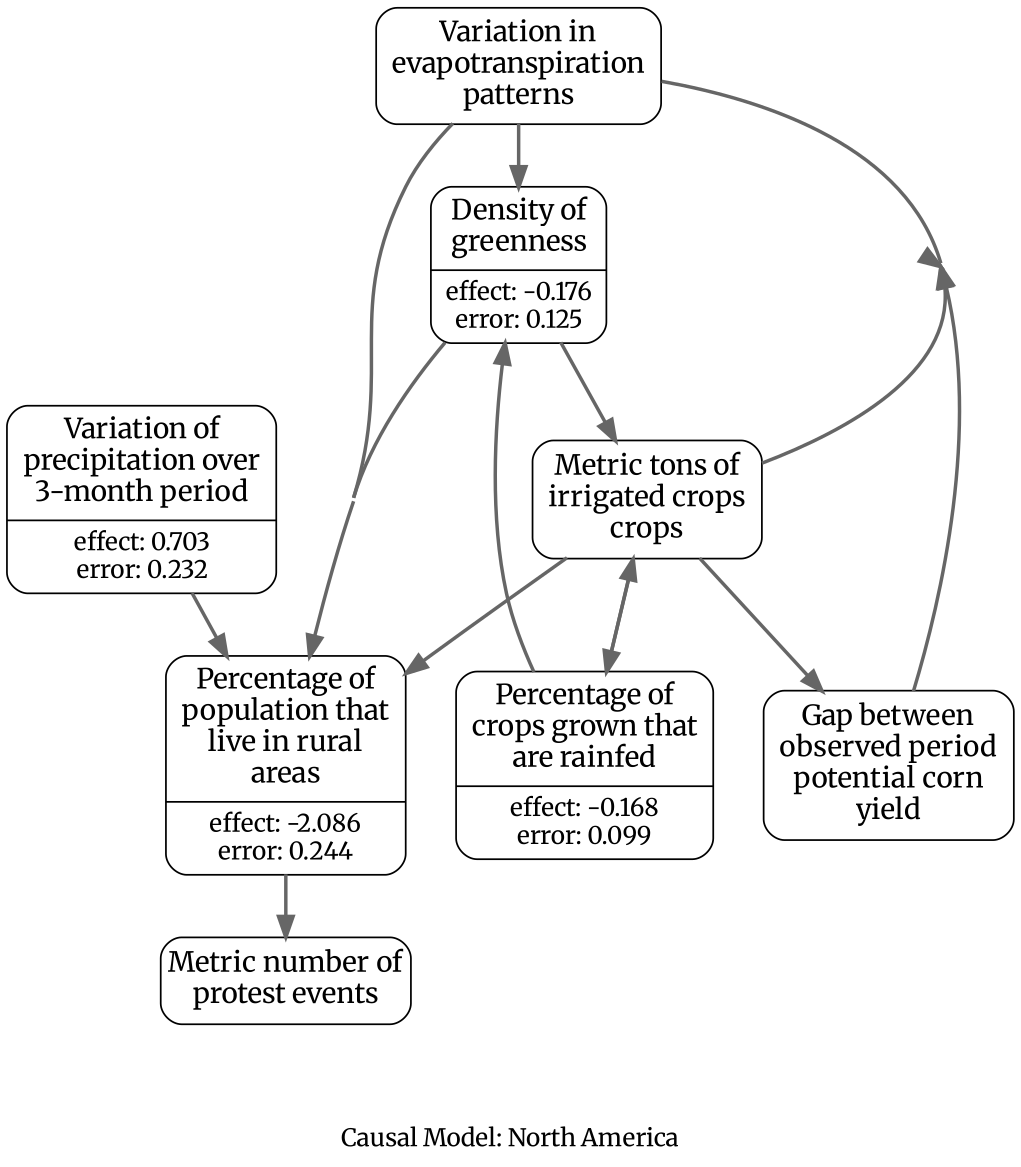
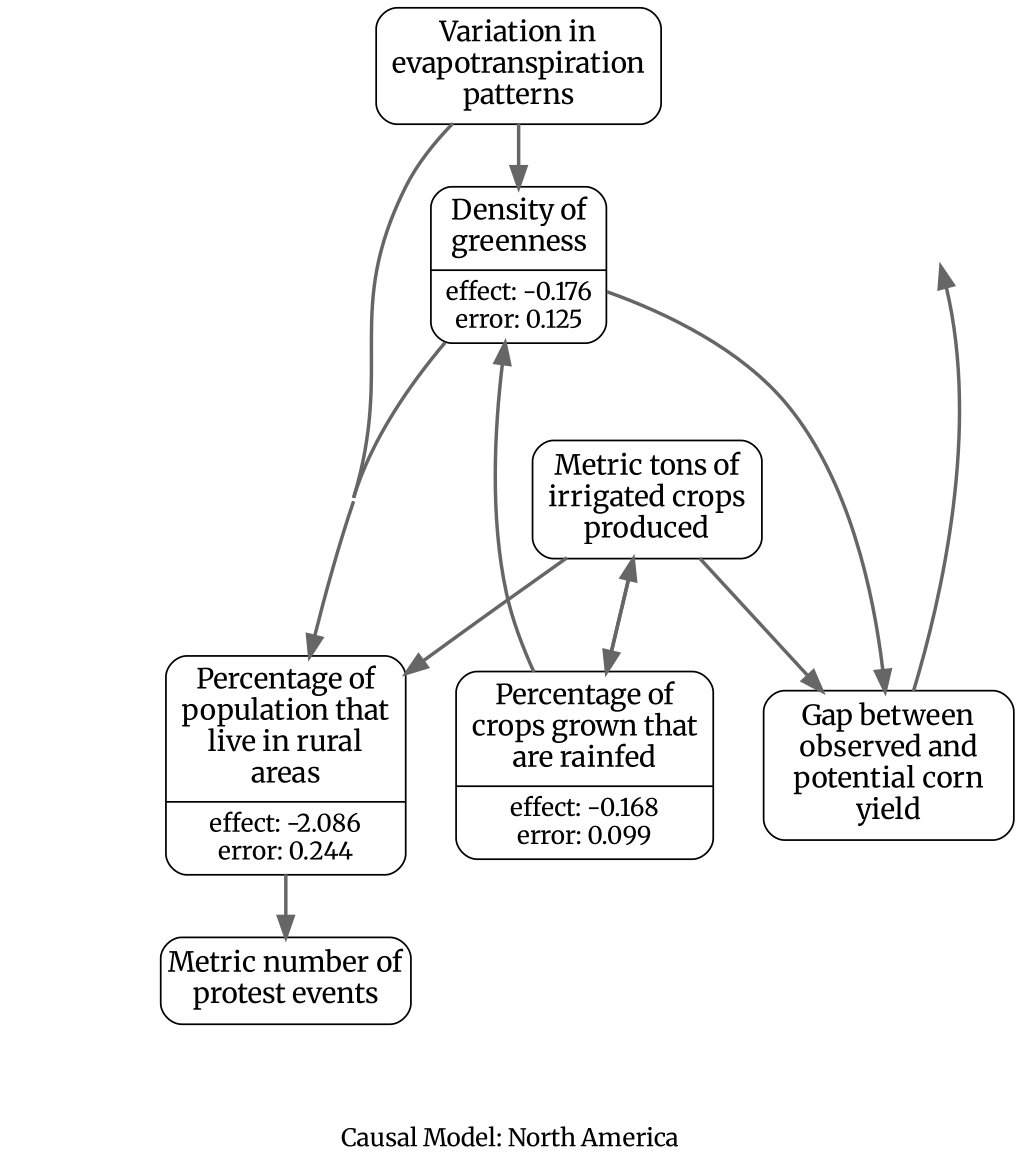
(583, 382) -> (808, 433)
(881, 400) -> none
(142, 500) -> none
(647, 529) -> (647, 529)
(889, 748) -> (889, 748)
